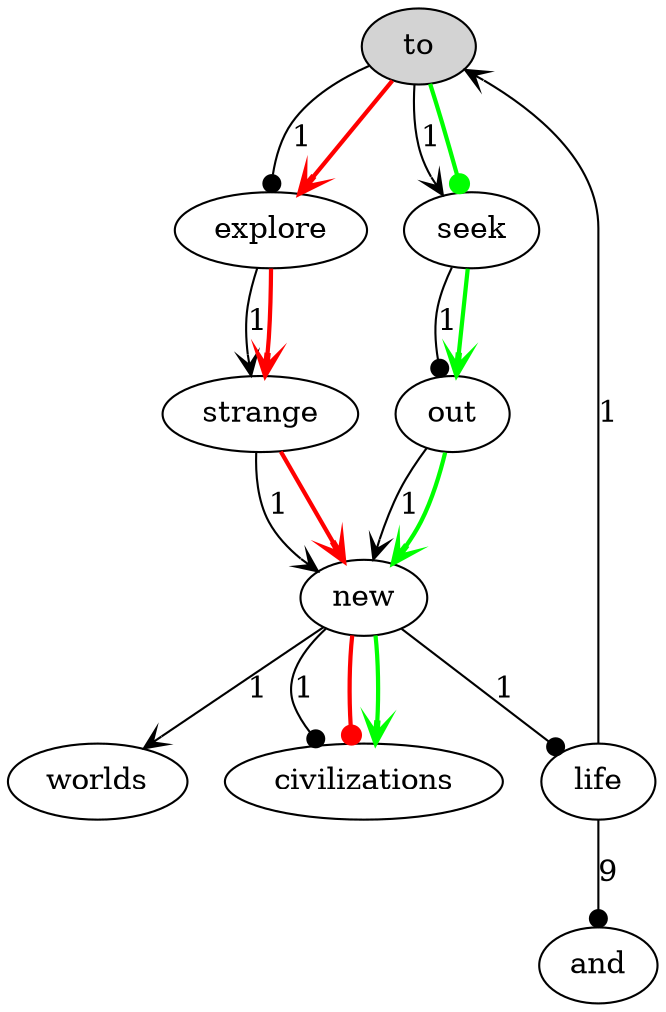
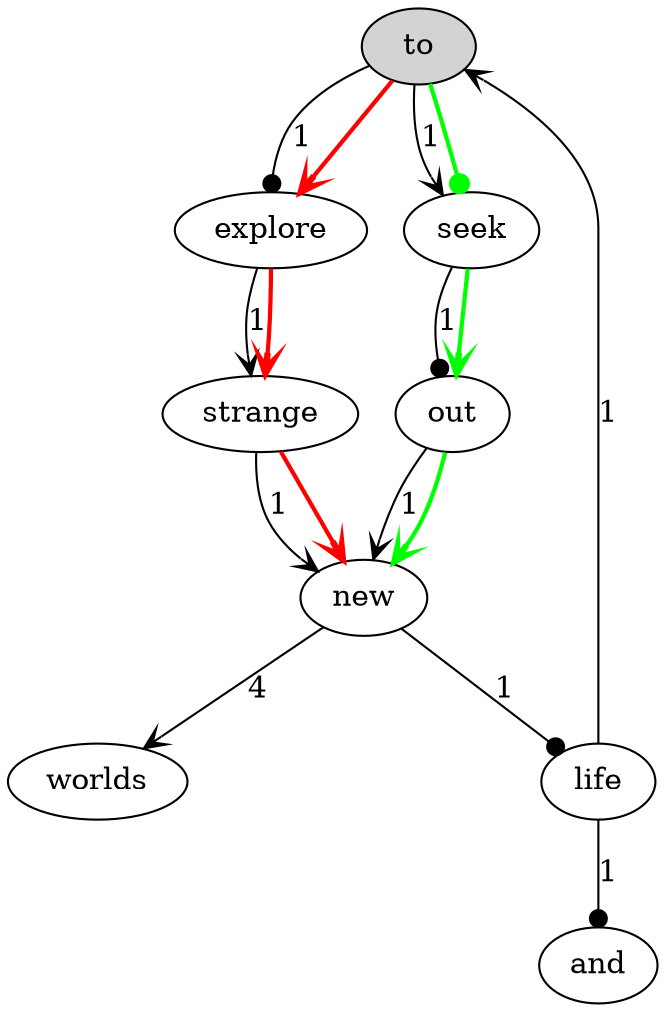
(258, 690) -> (258, 690)
(364, 782) -> none
(609, 874) -> (609, 874)
